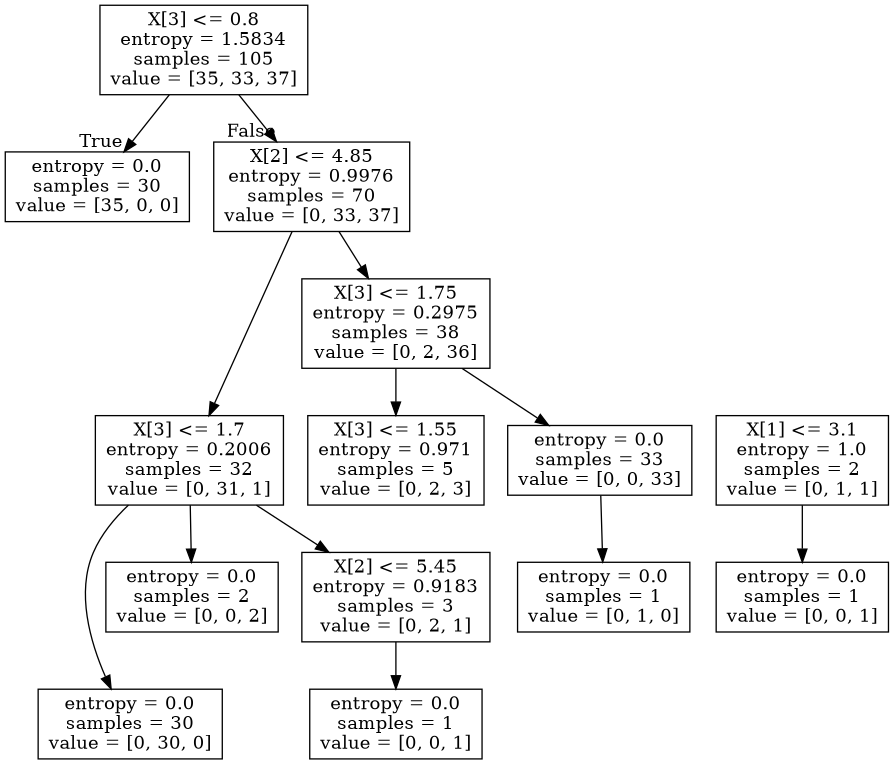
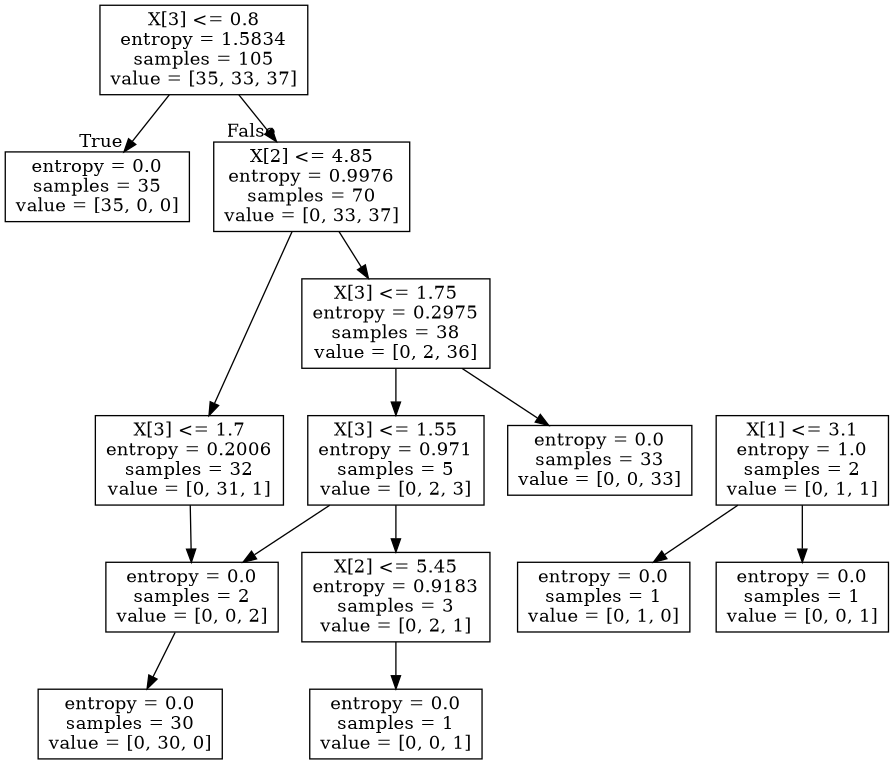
(97, 187) -> (97, 187)
(602, 522) -> (701, 530)
(287, 525) -> (396, 522)
none -> (292, 530)
(86, 586) -> (164, 655)
